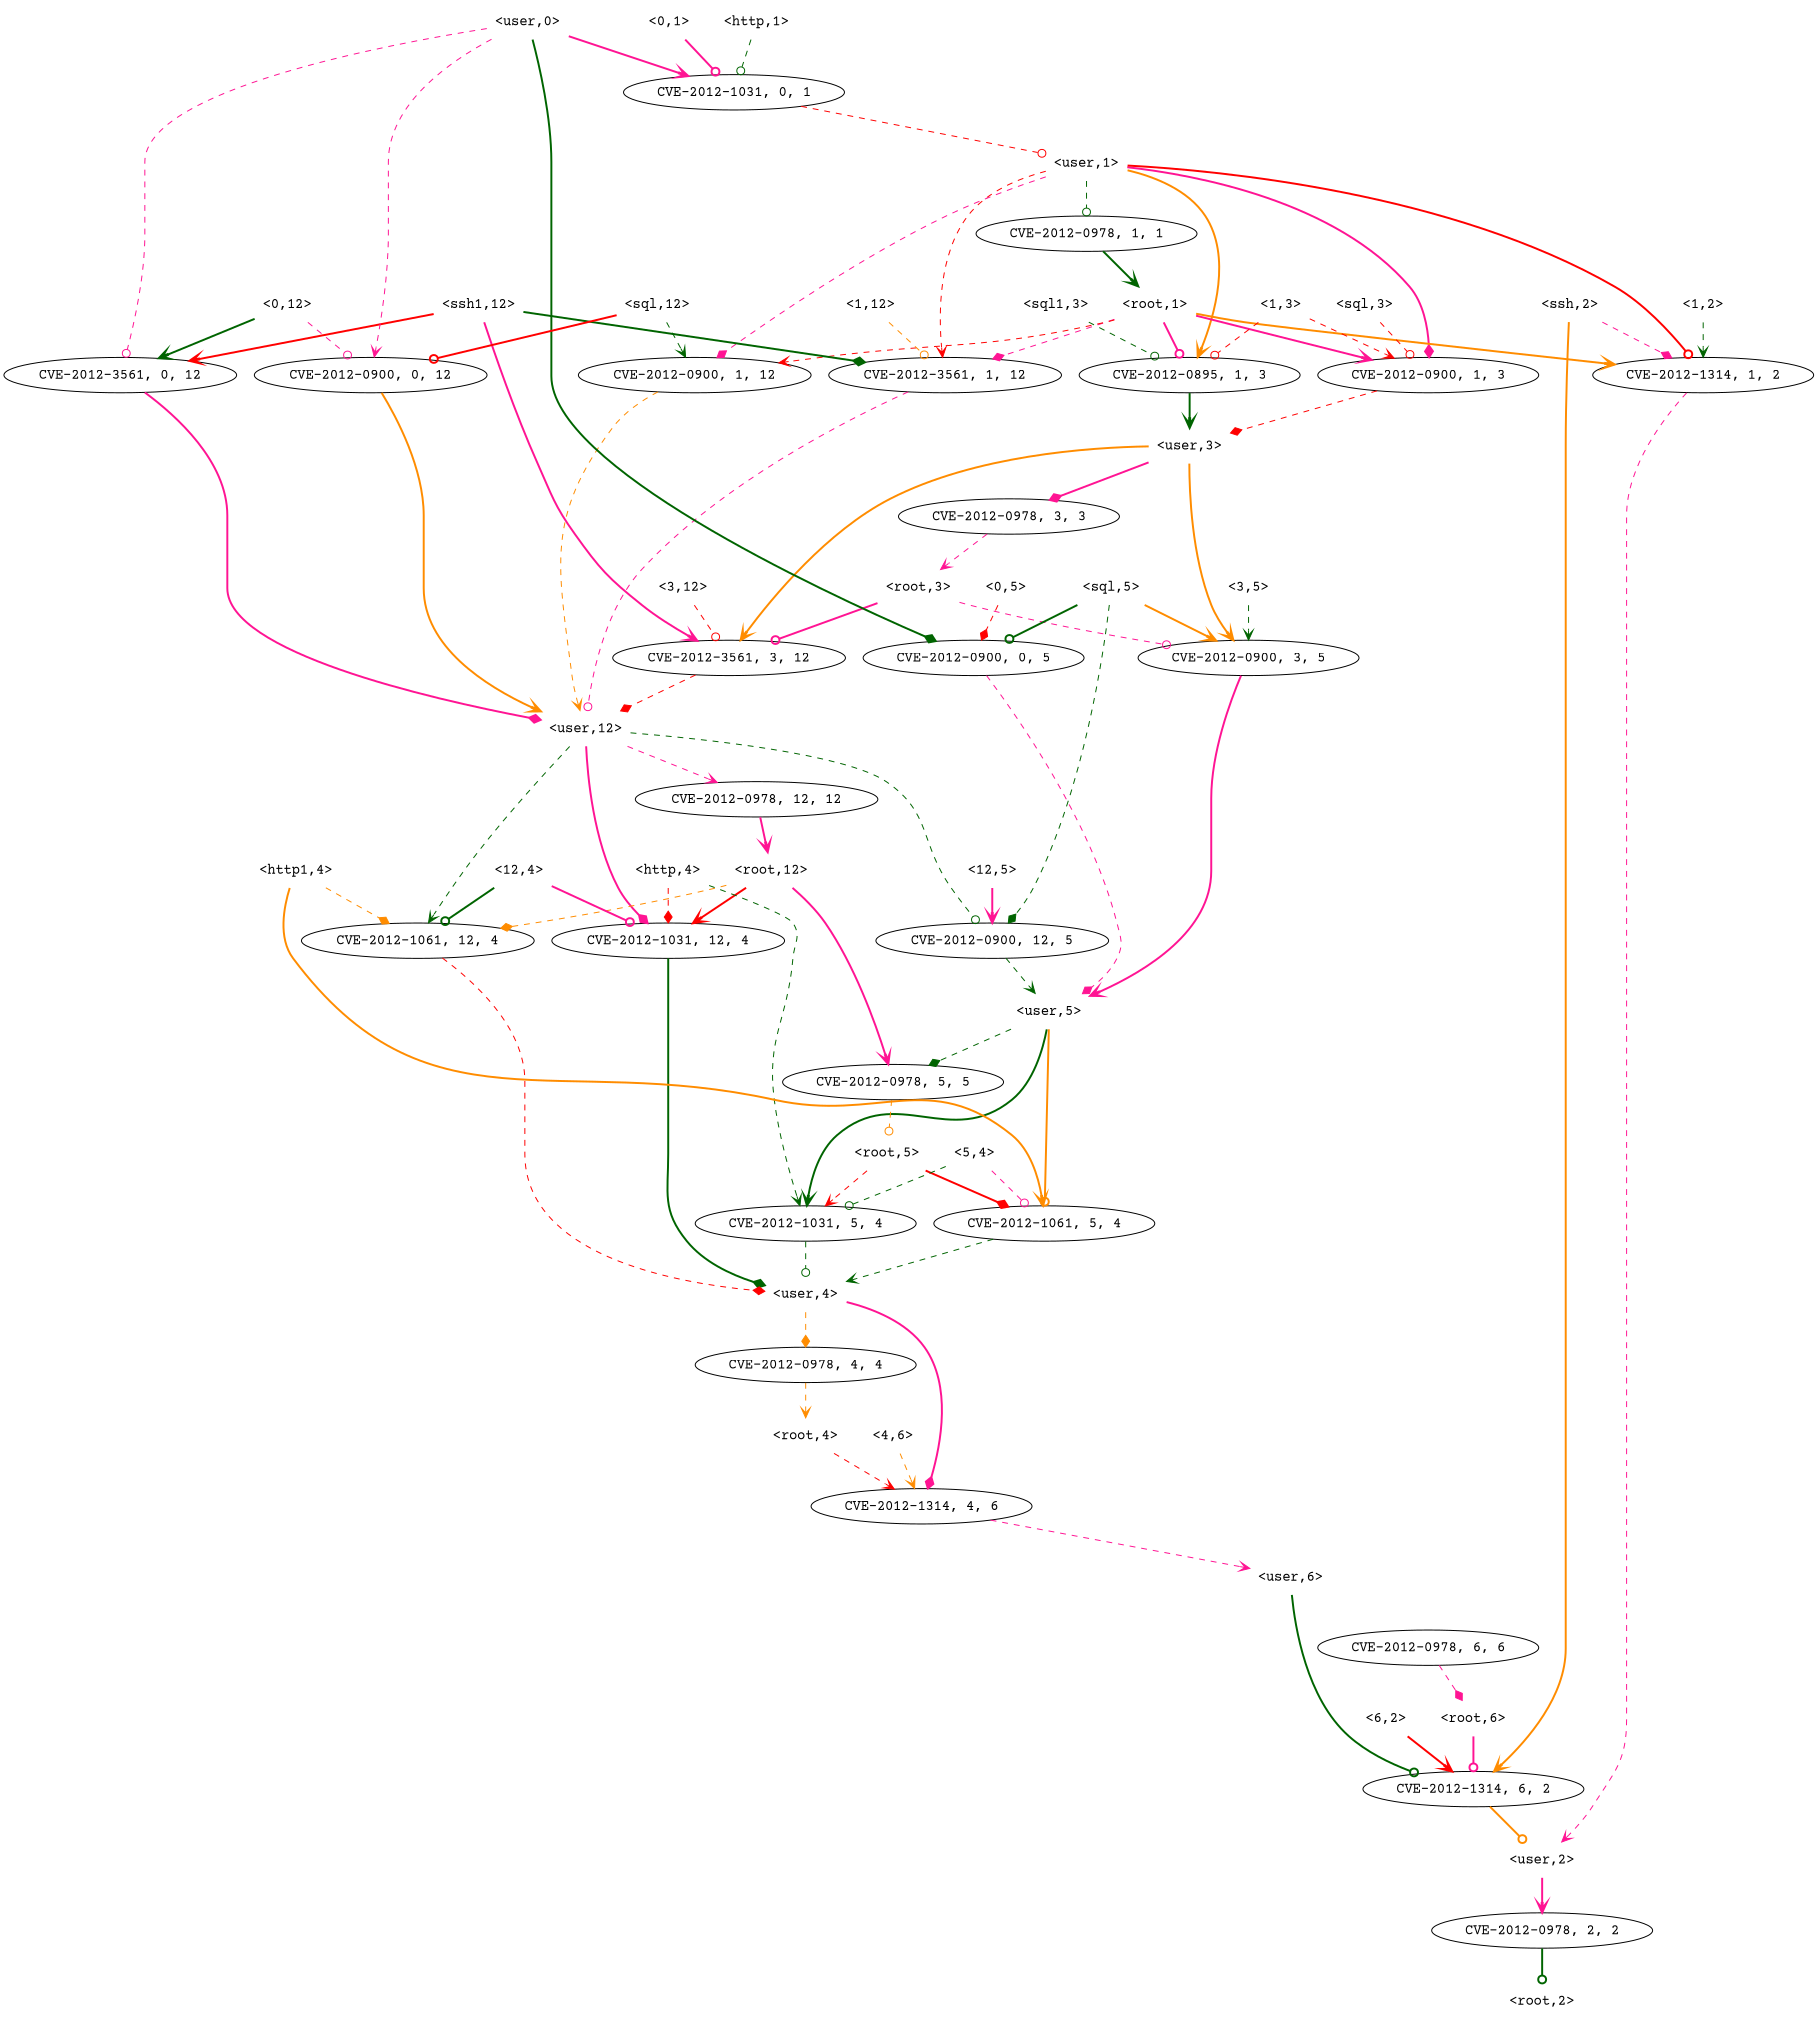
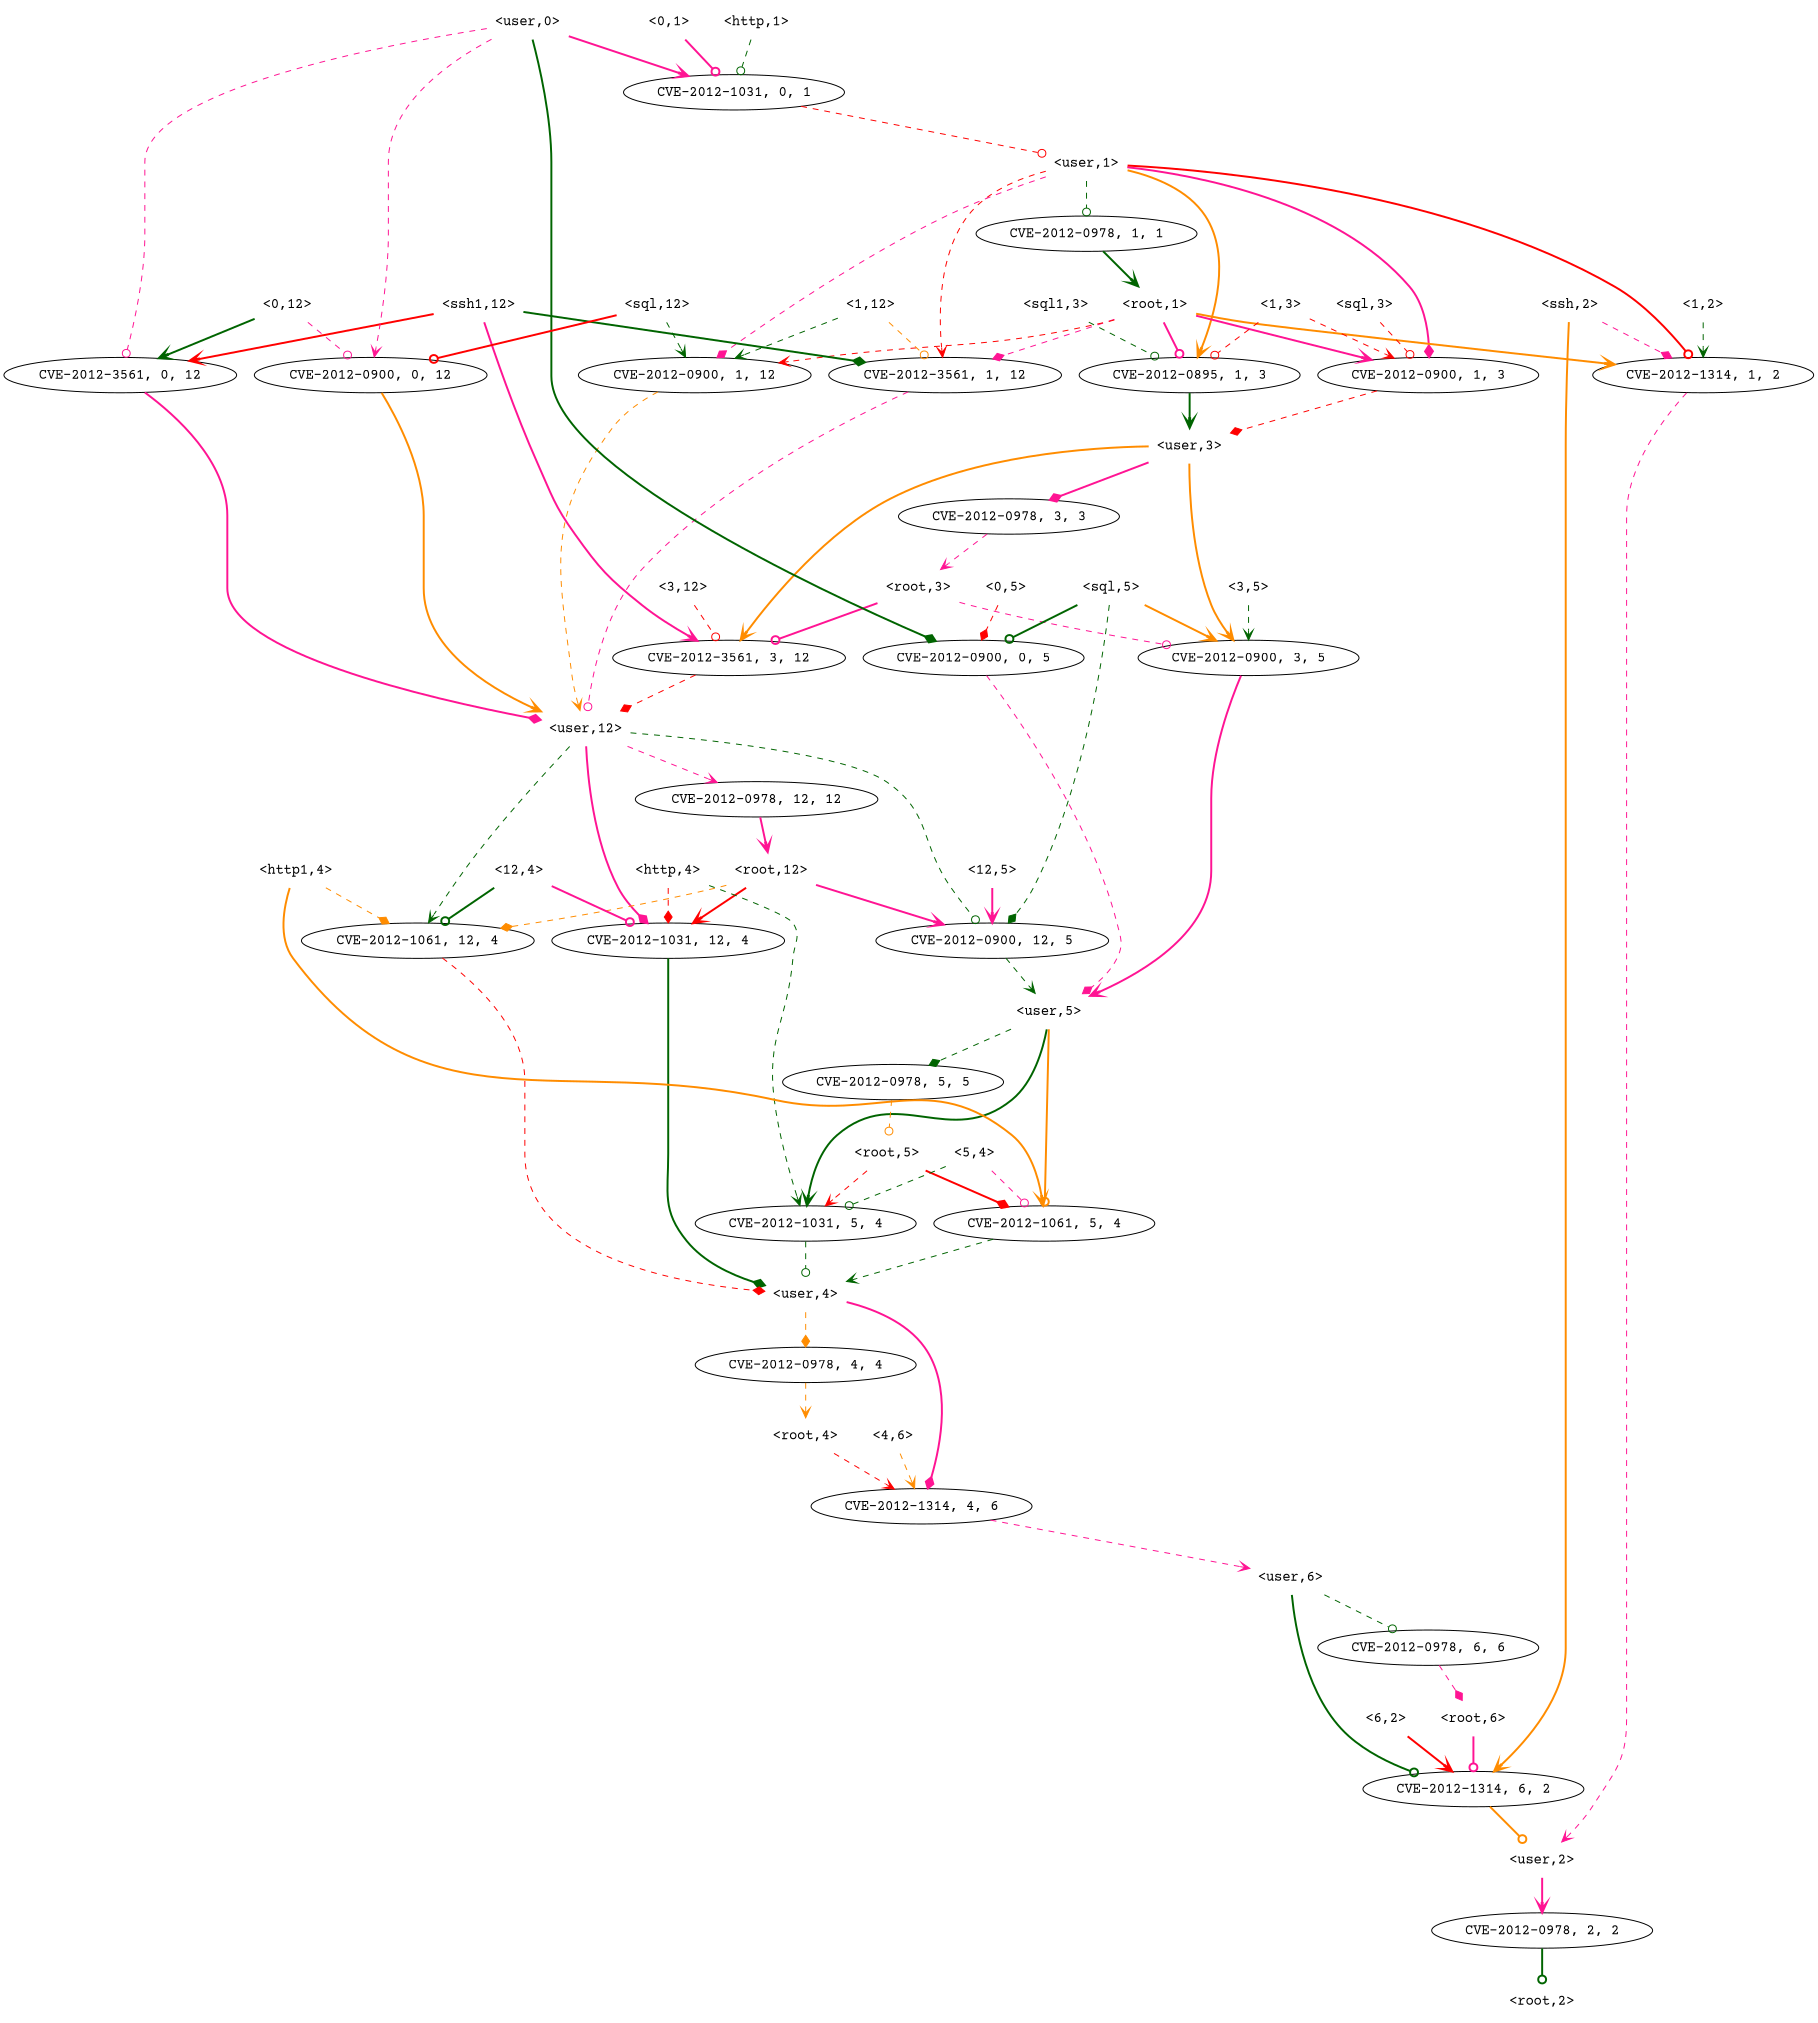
none -> (791, 336)
(850, 965) -> (875, 903)
none -> (1356, 1611)
